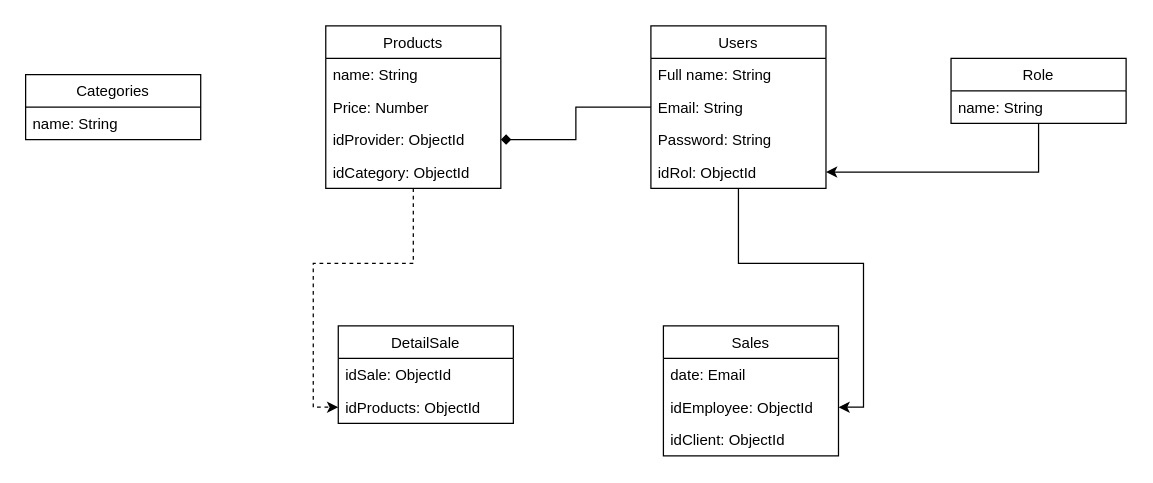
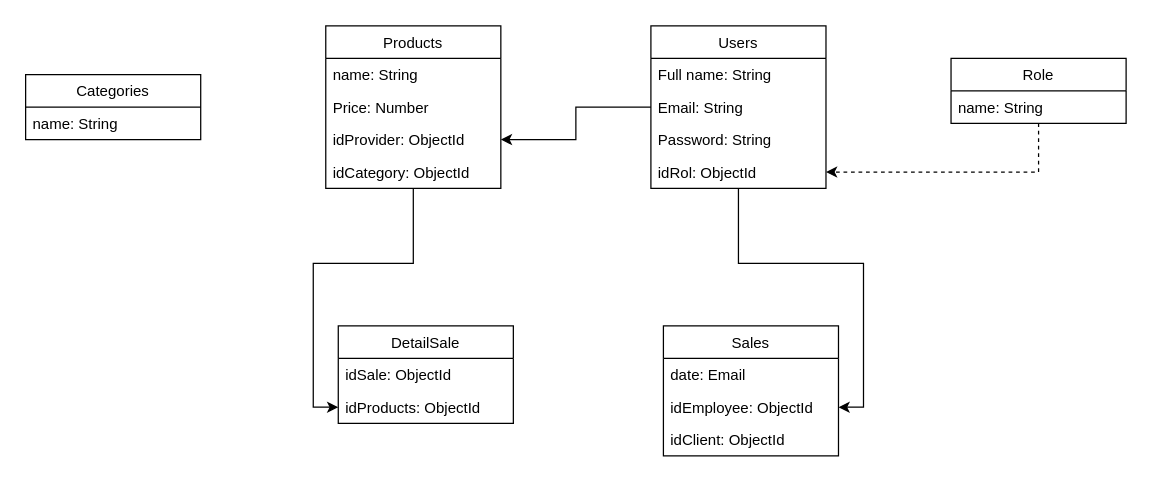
(511, 139) -> (511, 139)
(959, 172) -> (959, 172)
(319, 263) -> (319, 263)
